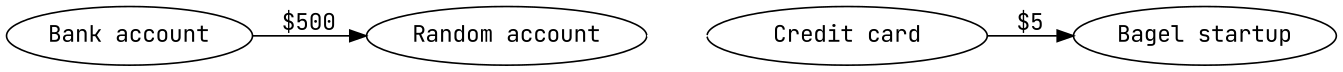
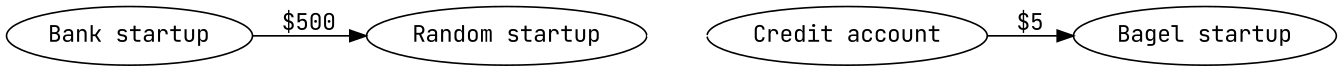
(130, 36) -> (130, 36)
(507, 36) -> (507, 36)
(847, 36) -> (847, 36)
